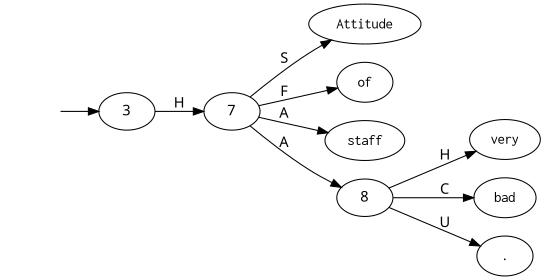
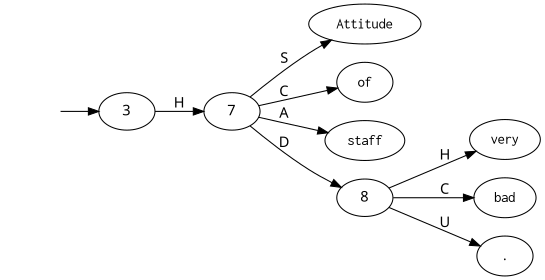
(285, 92) -> (285, 92)
(285, 143) -> (285, 143)
